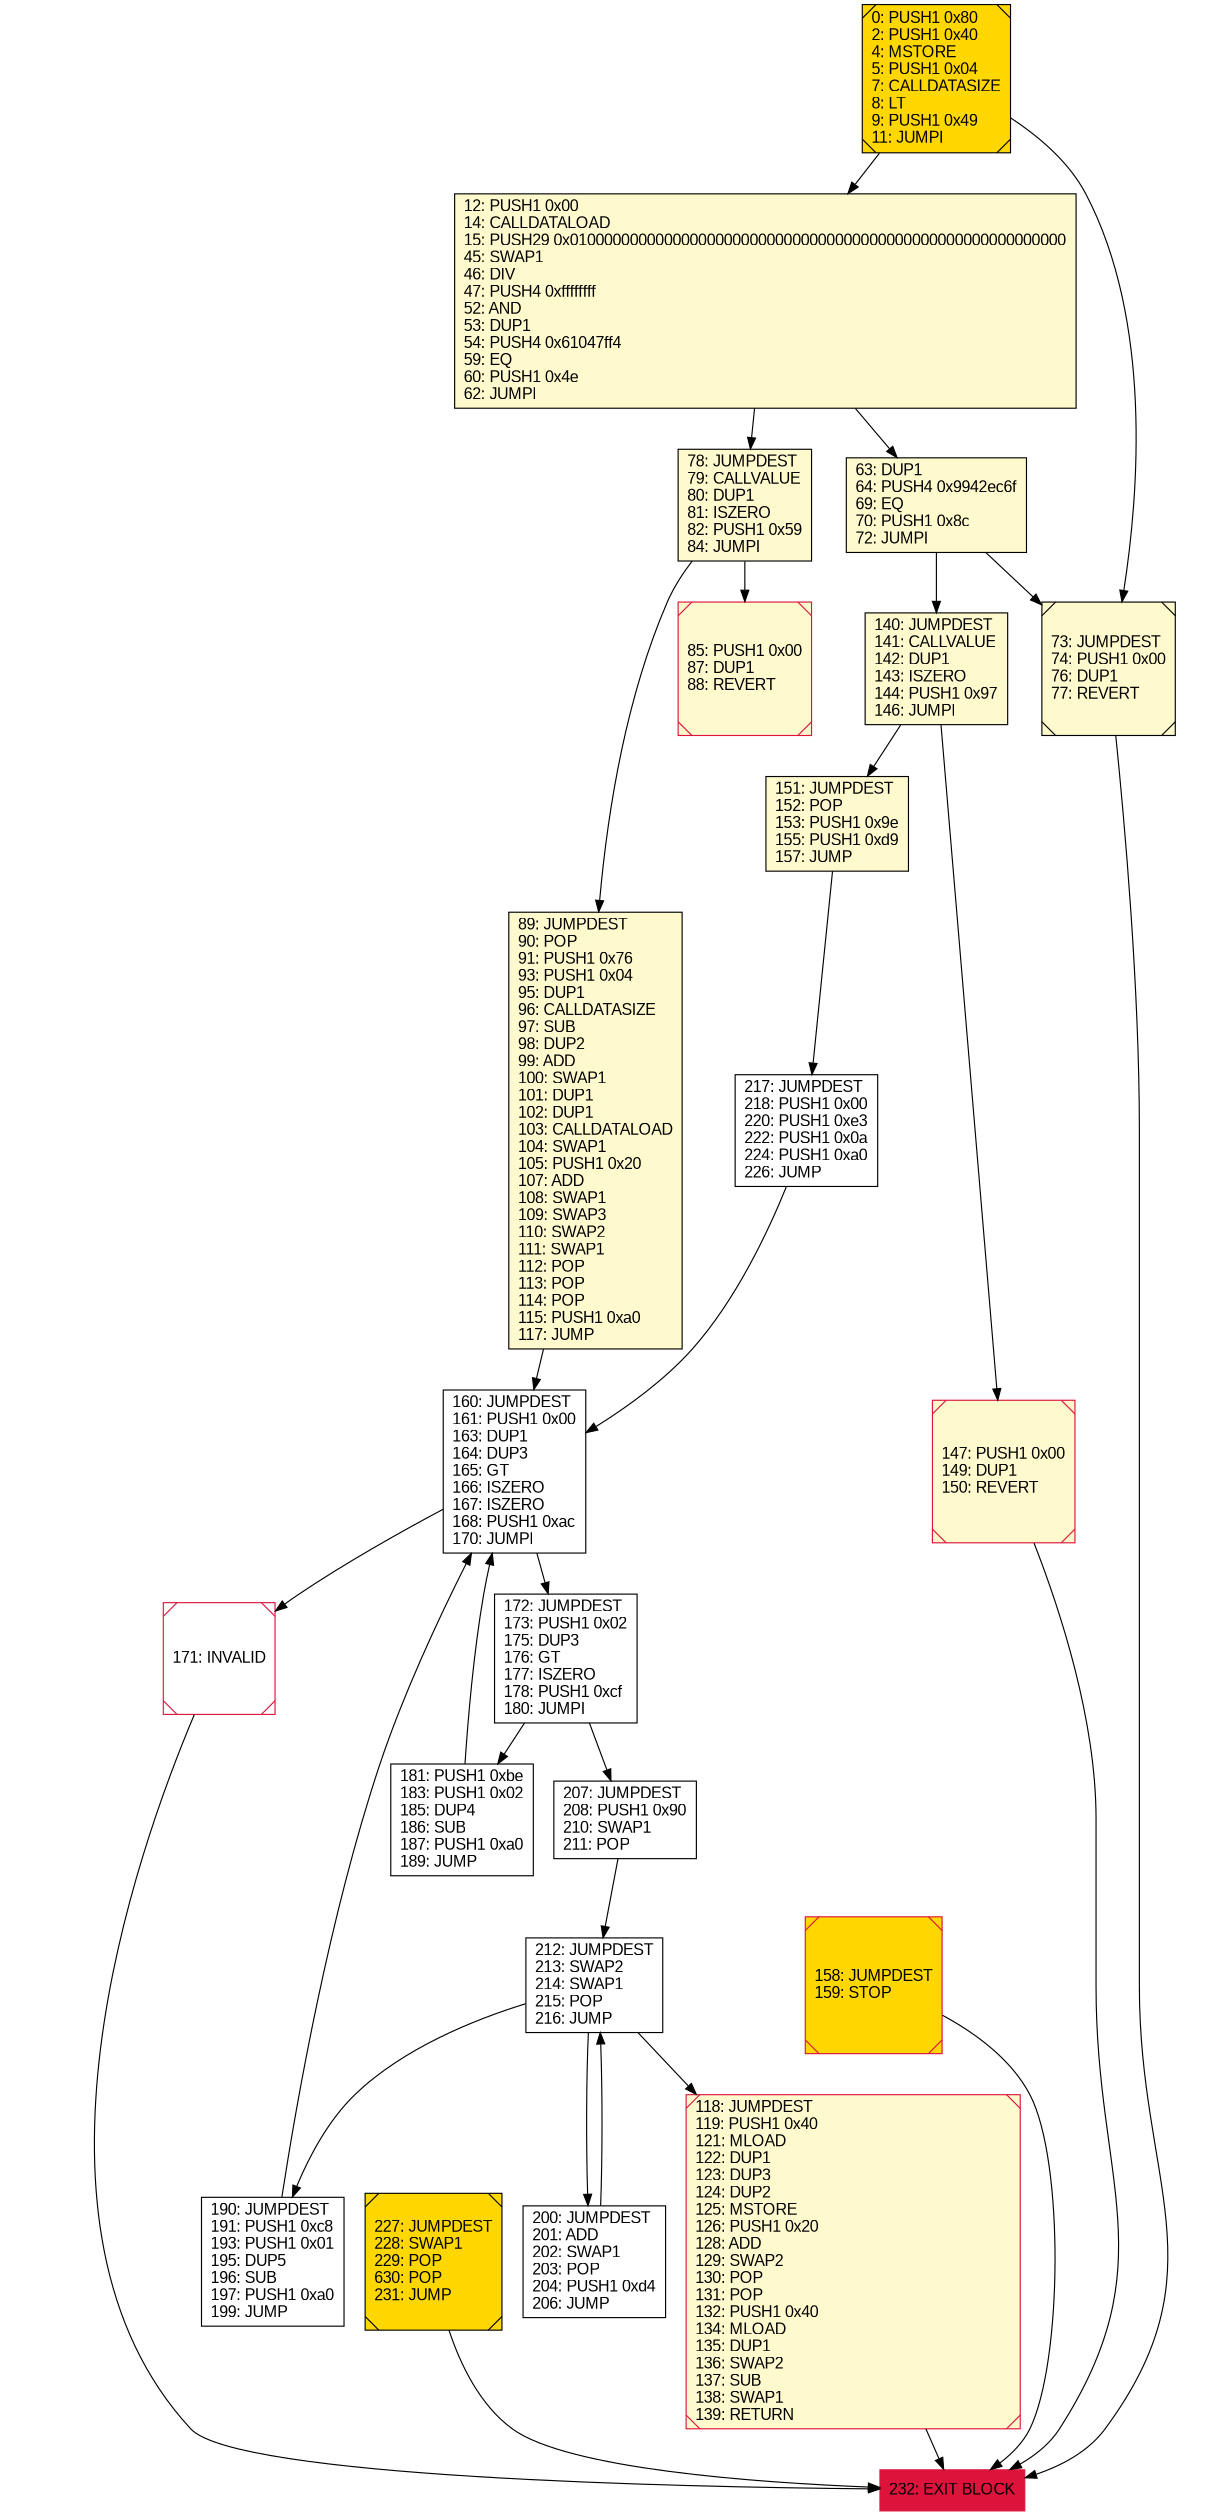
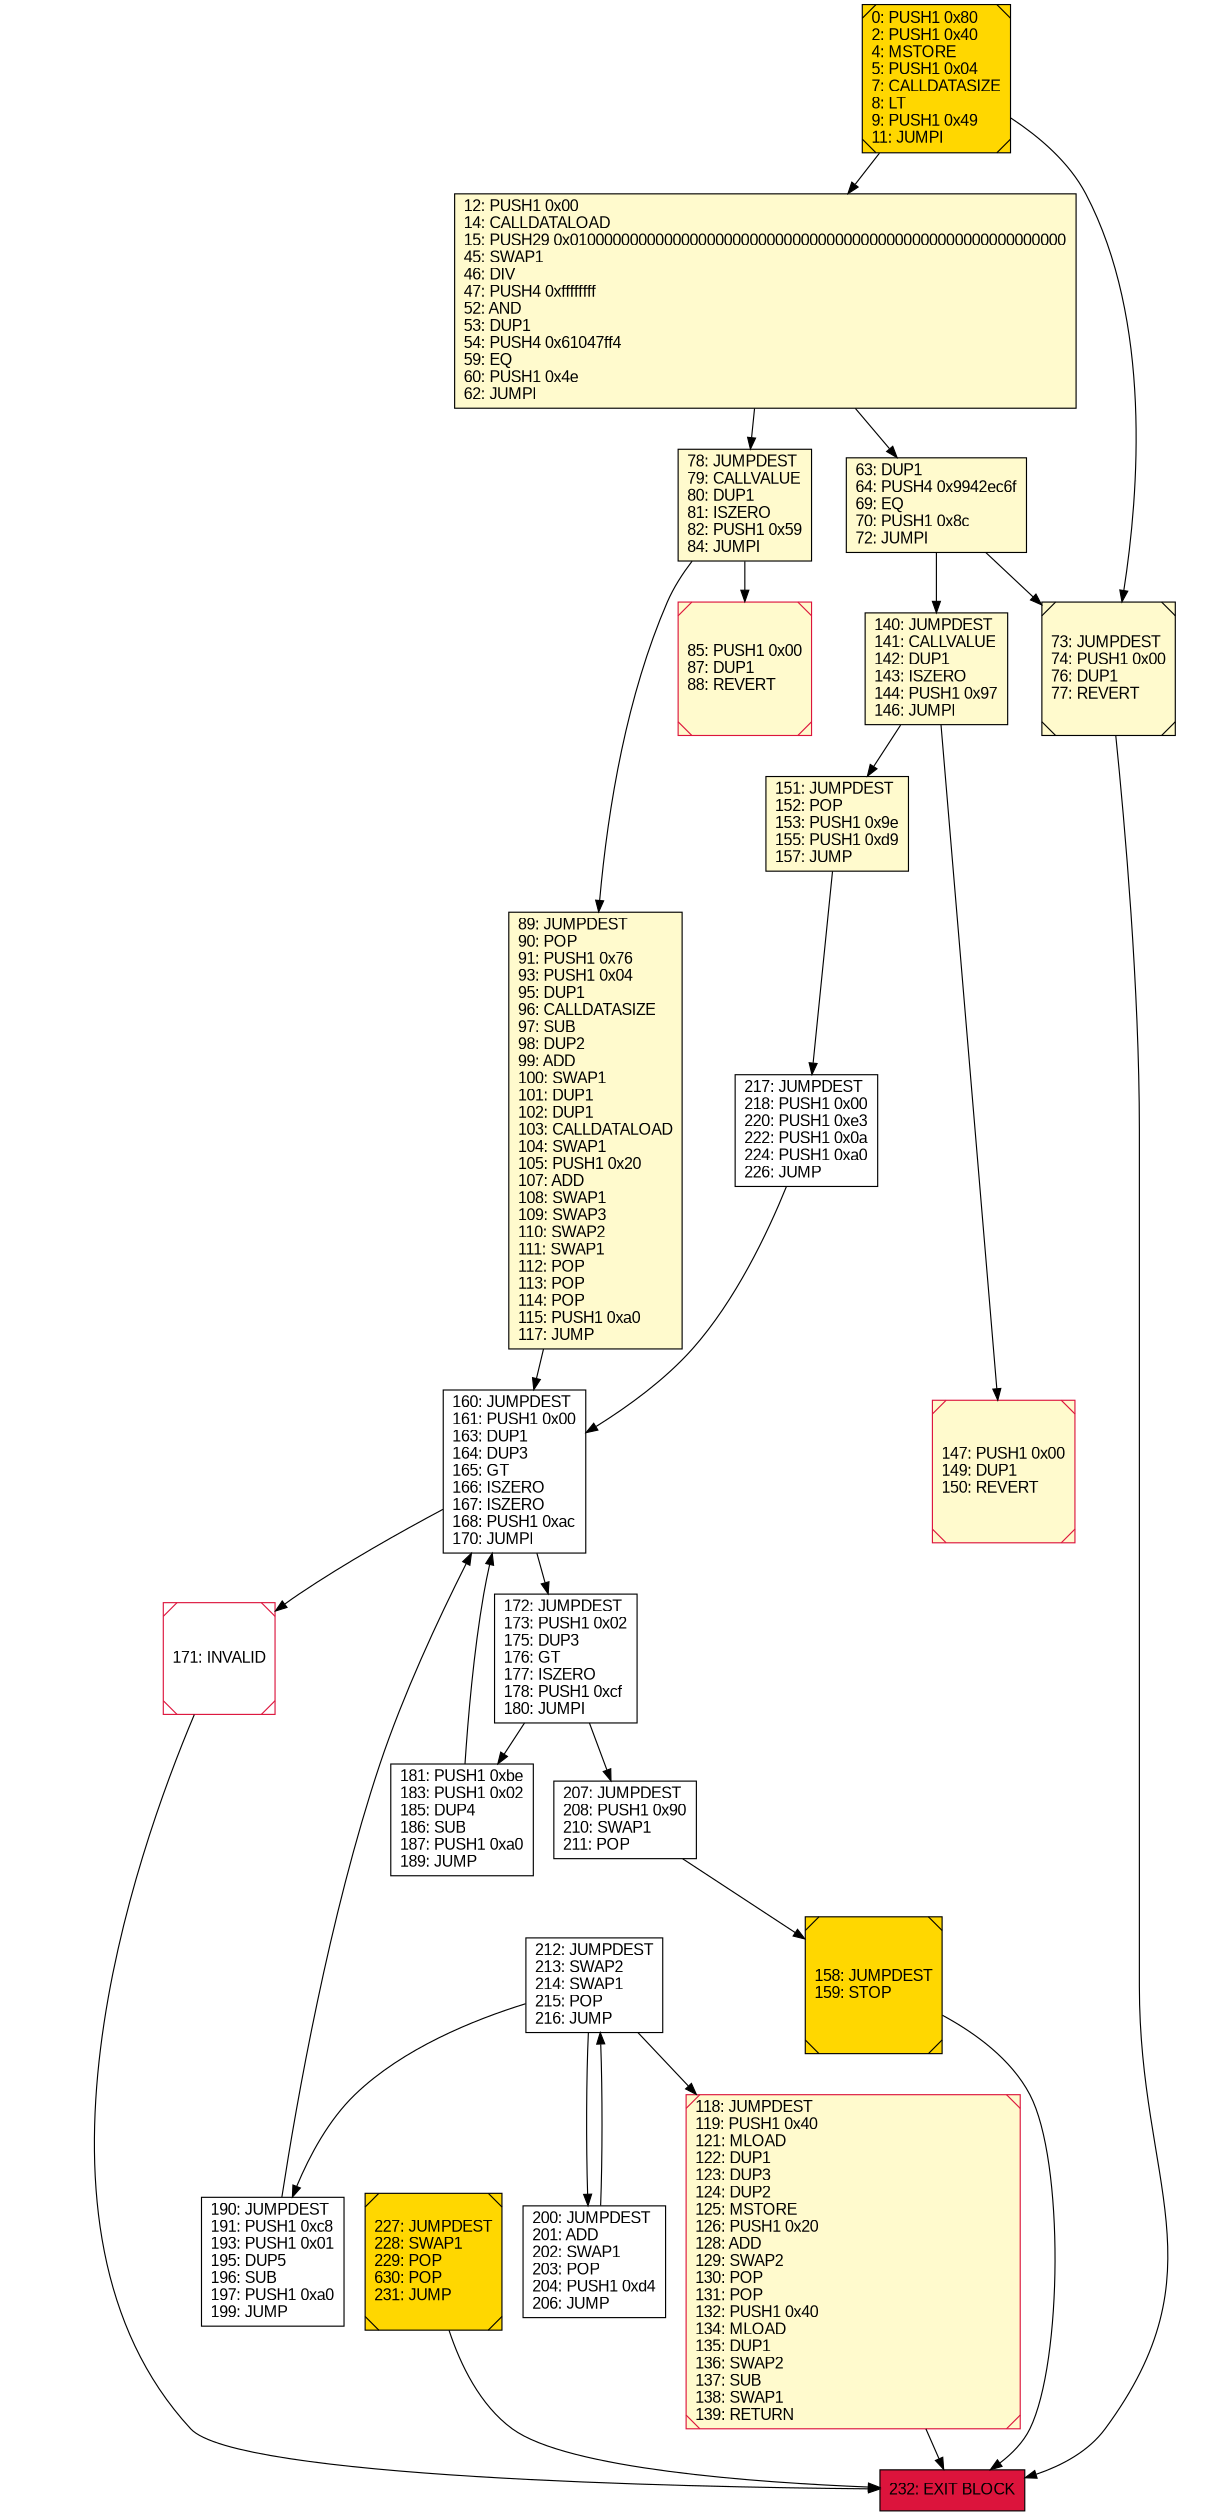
(612, 1893) -> (739, 1896)
(874, 1985) -> (874, 1985)
(1097, 2015) -> none
(952, 2490) -> (952, 2490)
